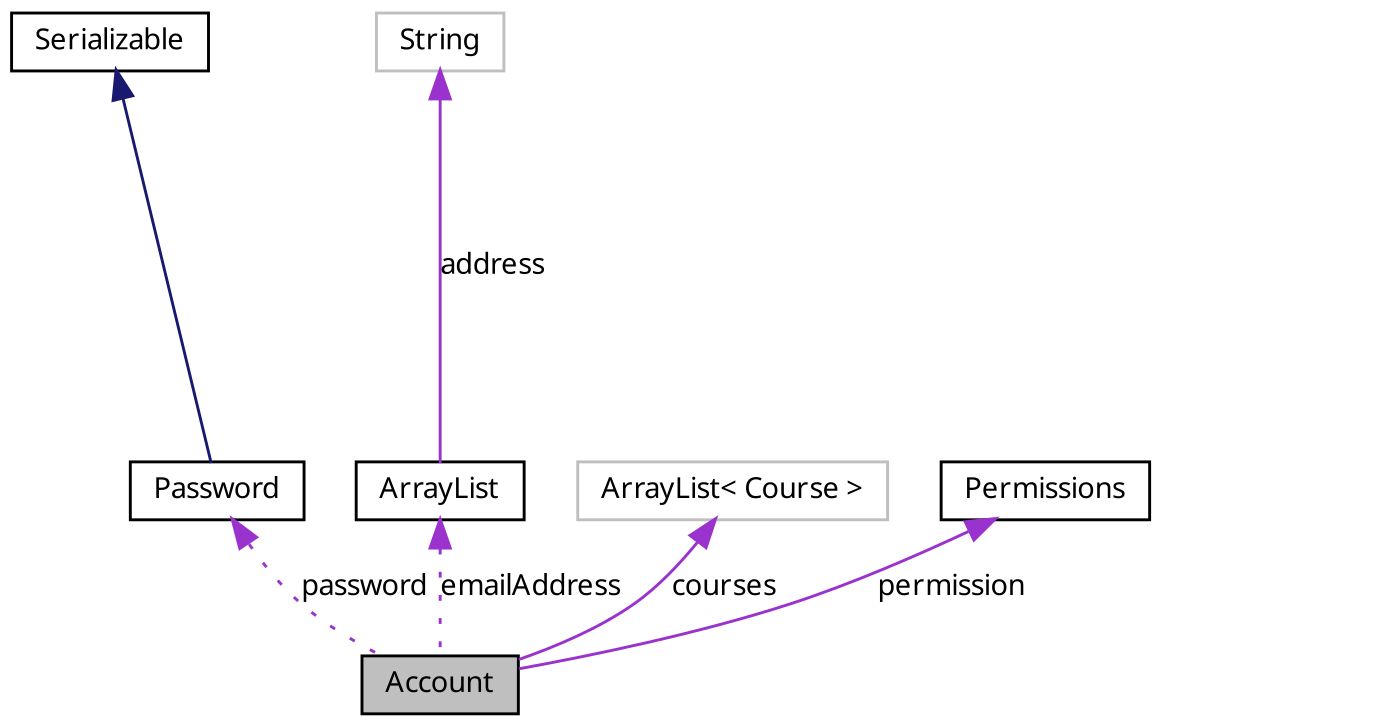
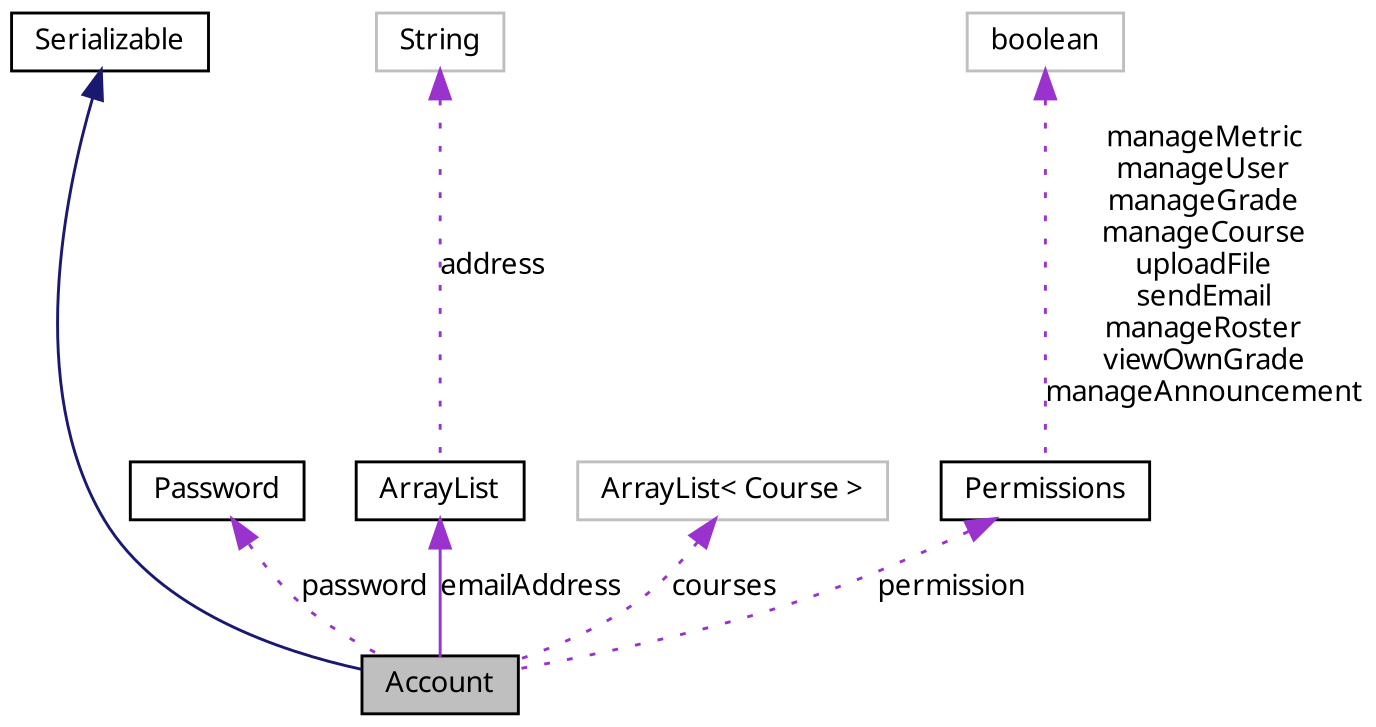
none -> (1045, 42)
(167, 281) -> (78, 462)
(440, 281) -> (440, 281)
(440, 603) -> (440, 603)
(618, 614) -> (618, 614)
(749, 616) -> (749, 616)
